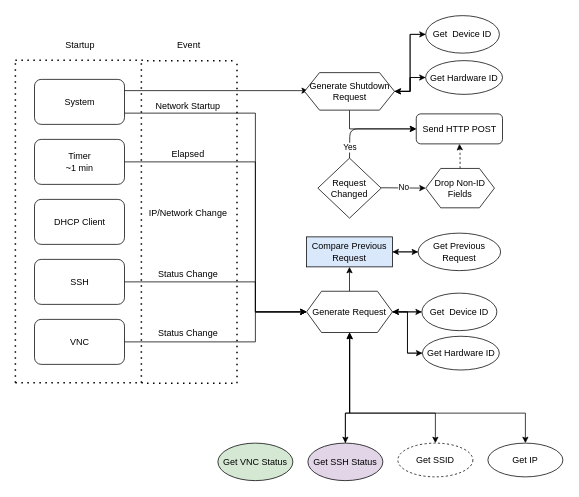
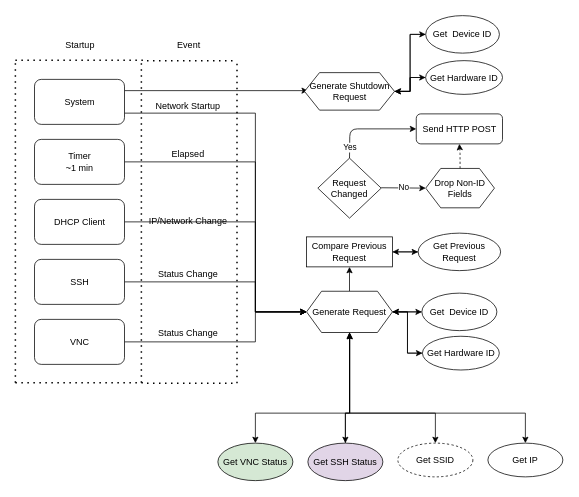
(350, 118) -> none
(188, 213) -> (188, 221)
none -> (187, 222)
(350, 252) -> (350, 252)
none -> (255, 424)
